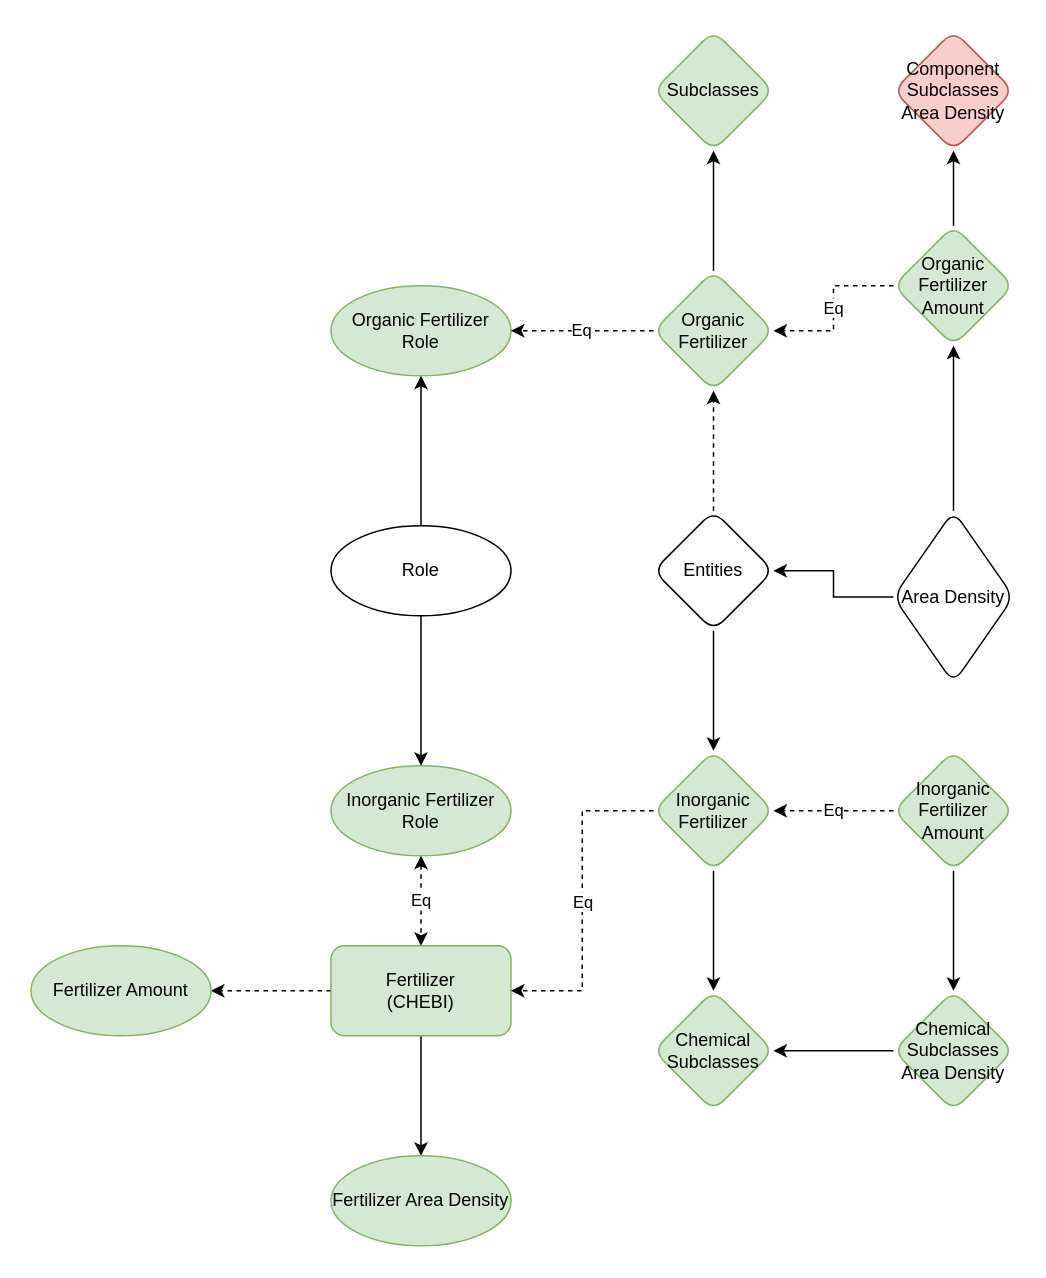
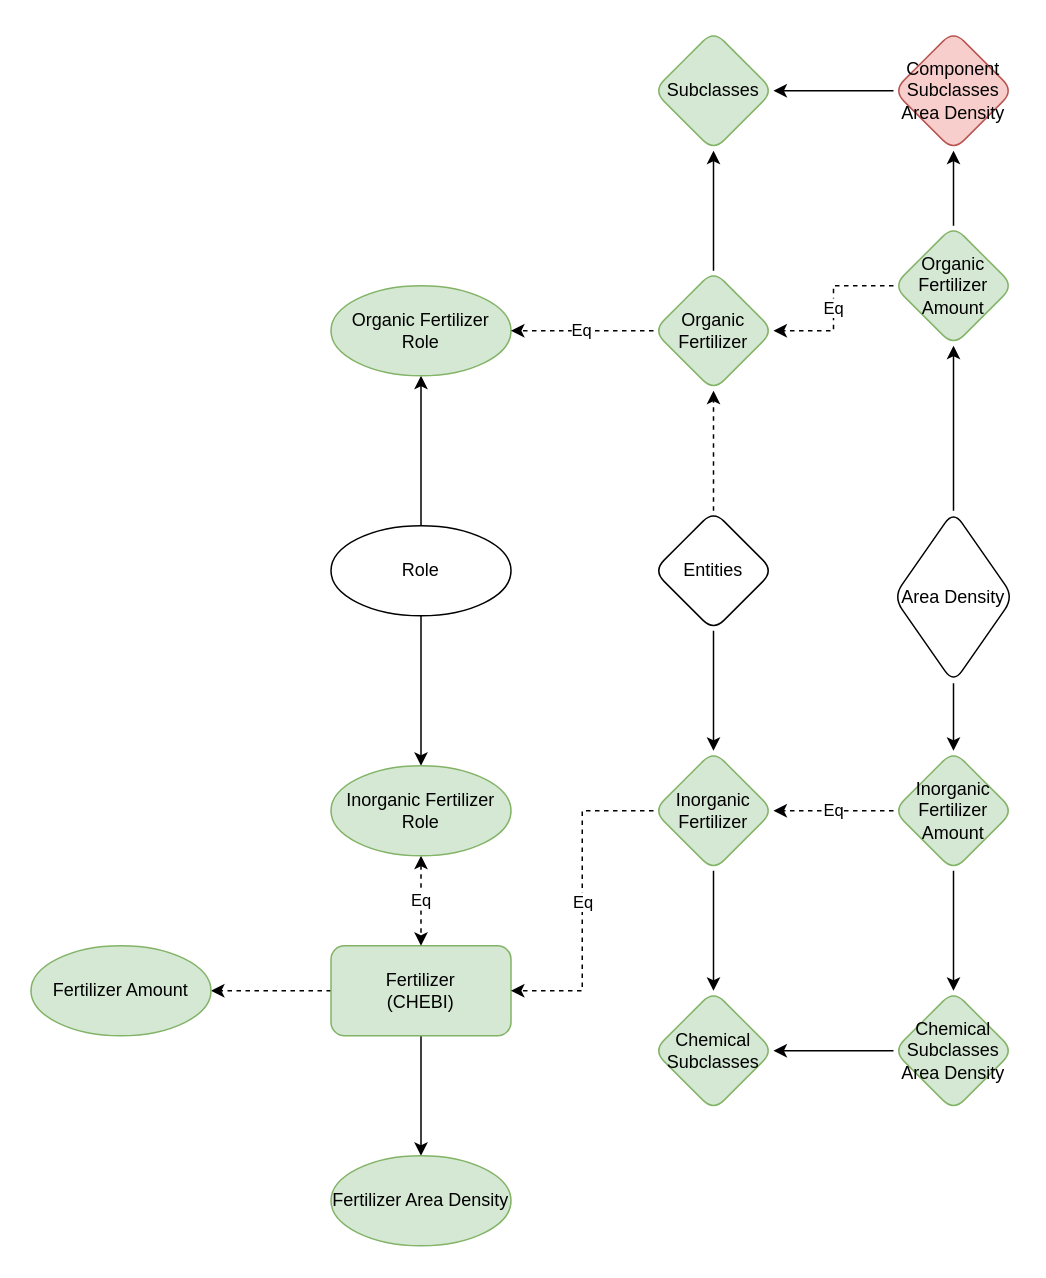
none -> (838, 91)
(833, 589) -> (953, 712)
